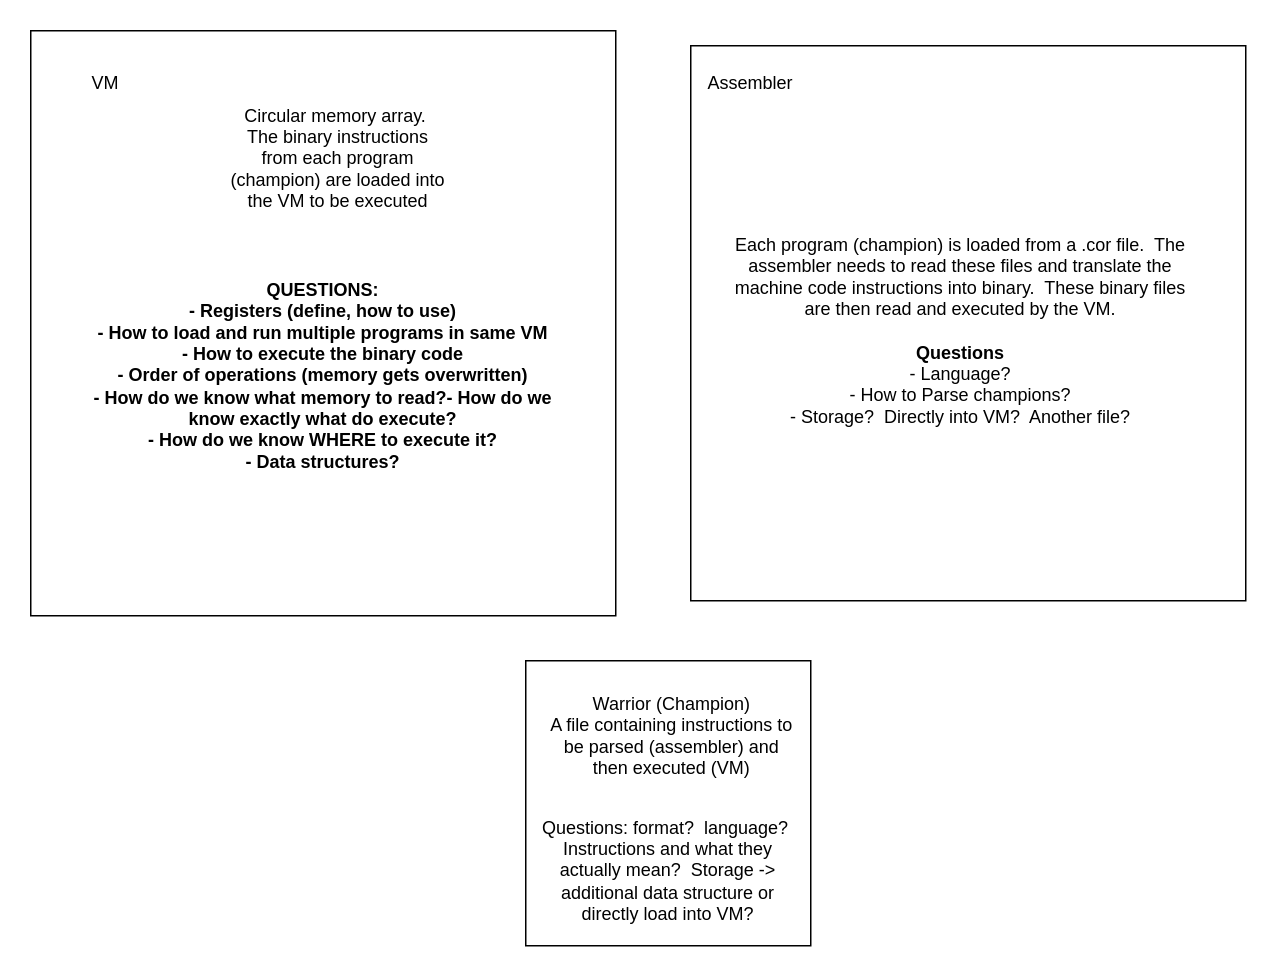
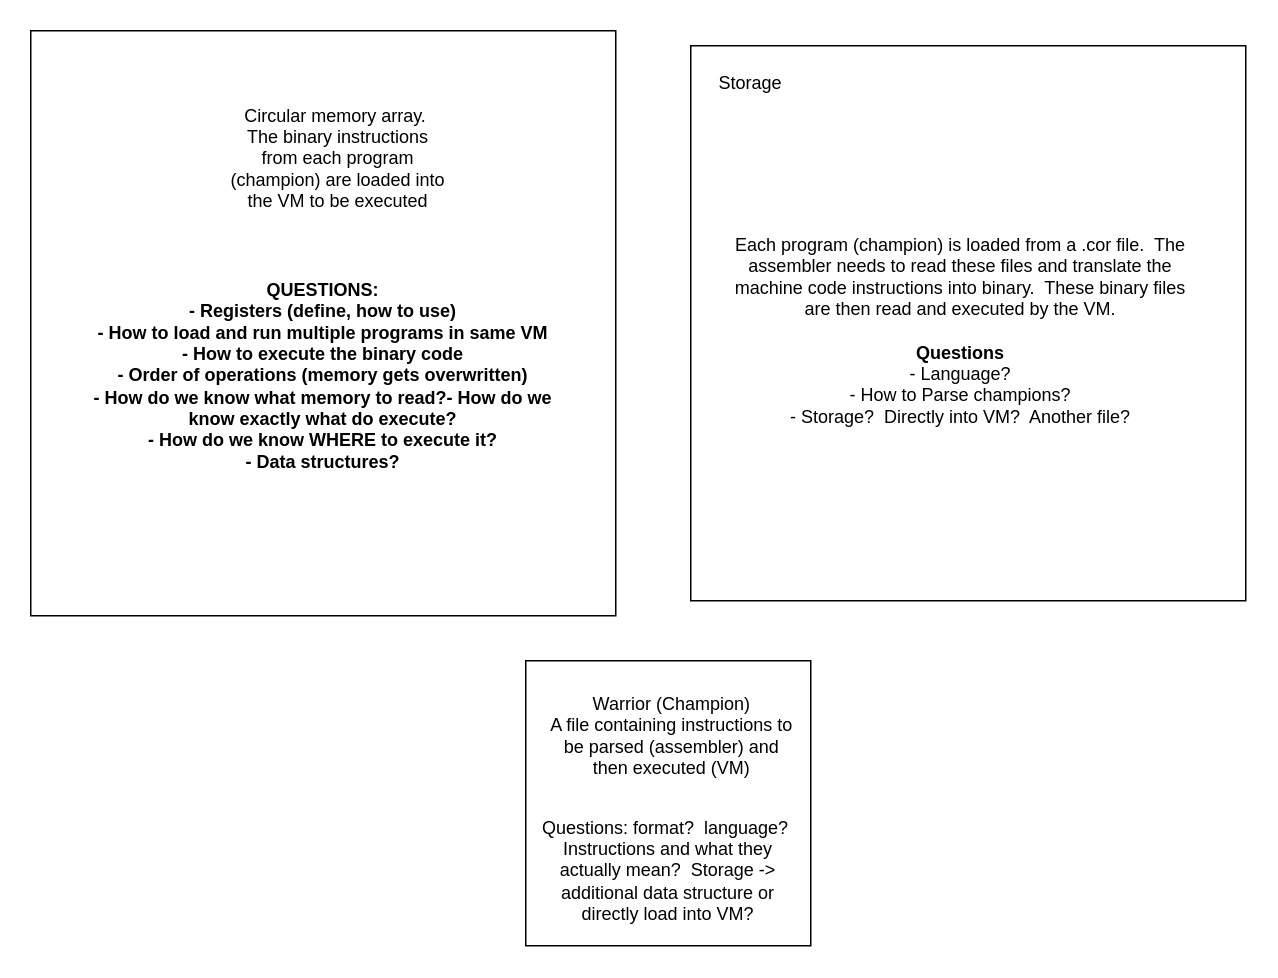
(106, 83) -> none
(751, 83) -> (751, 83)
